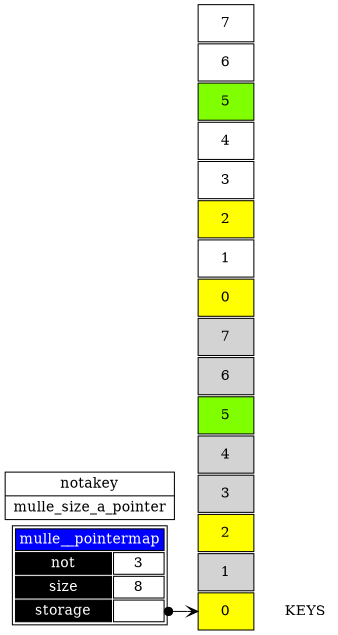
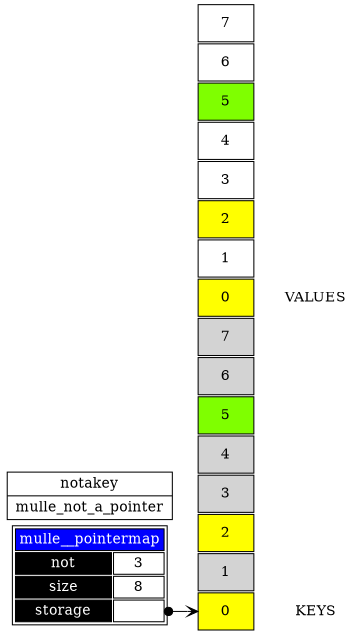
none -> (316, 298)
(90, 507) -> (90, 507)
